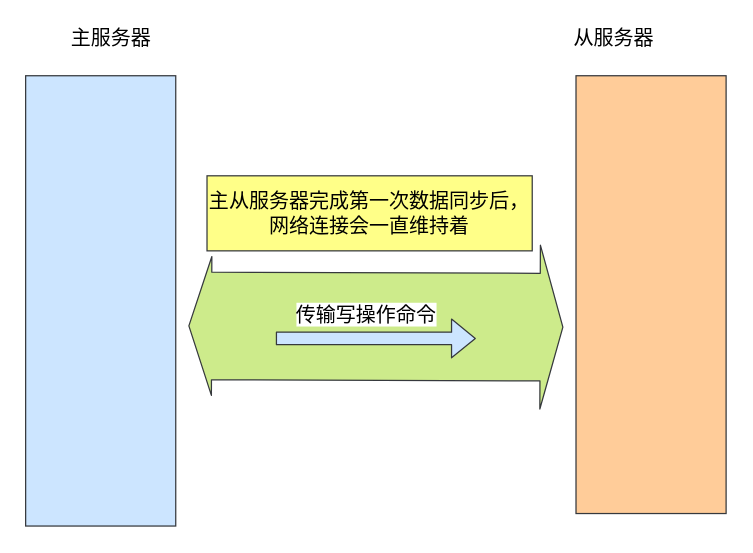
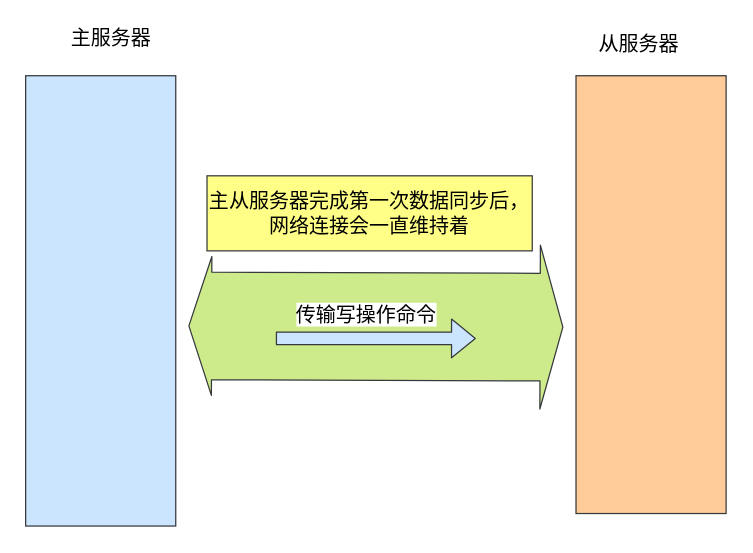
(613, 38) -> (638, 44)
